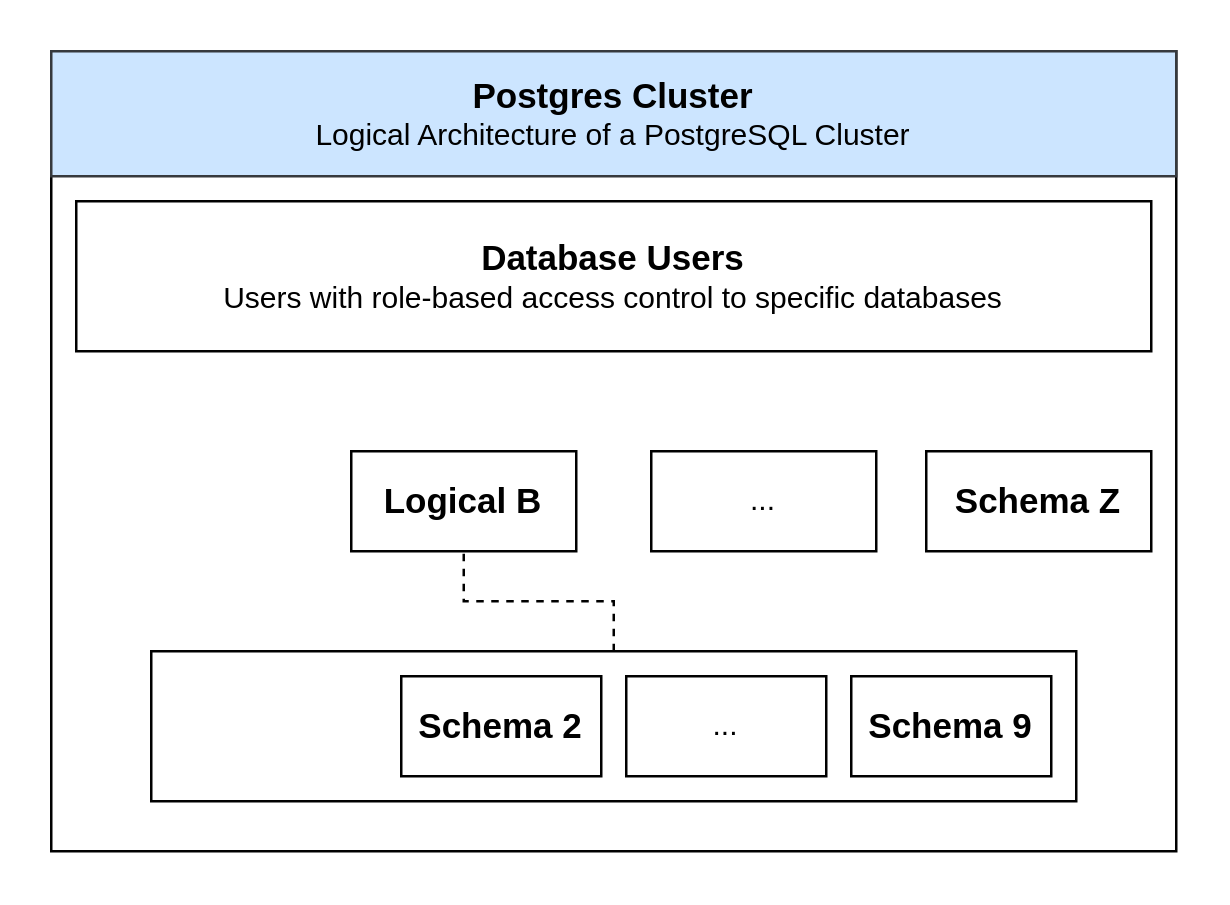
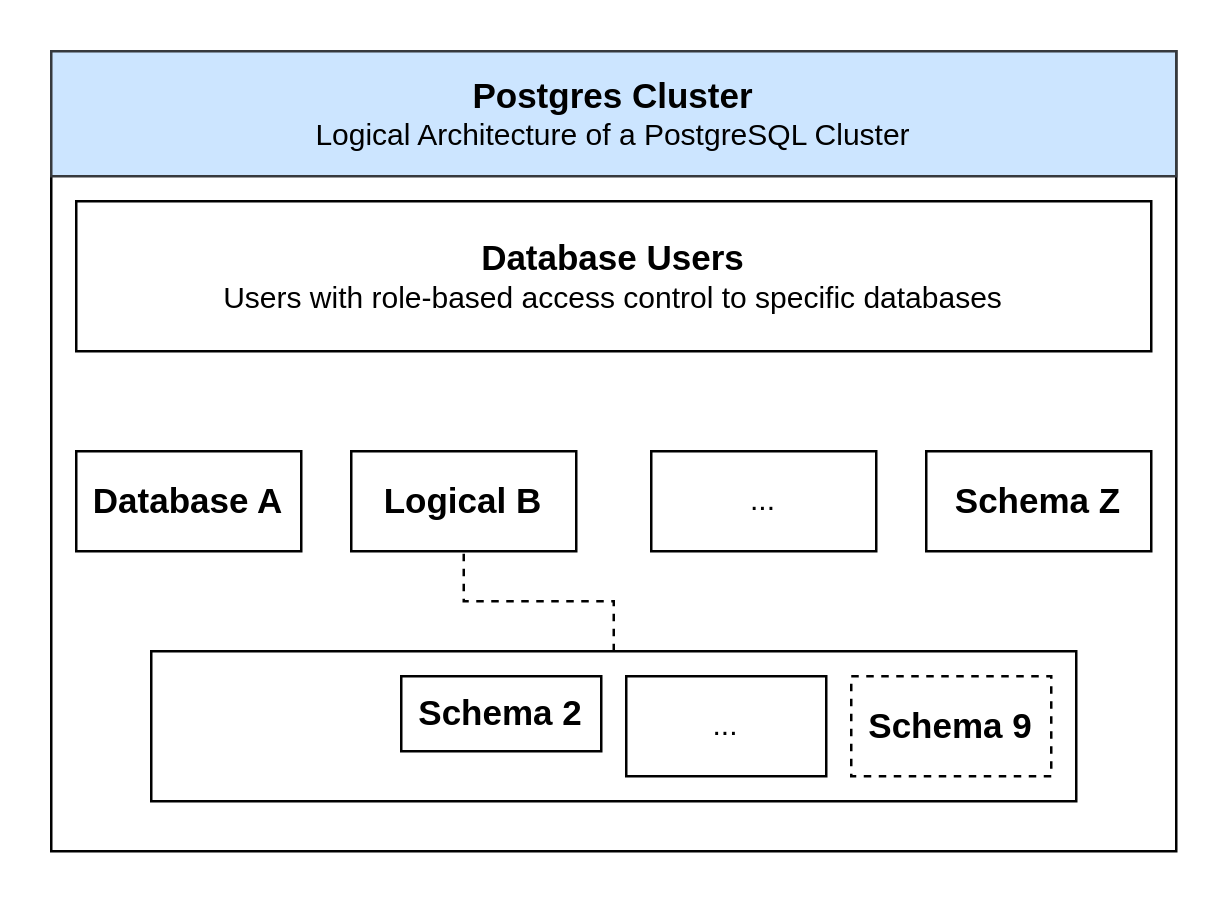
none -> (189, 501)
(501, 726) -> (501, 714)
(951, 726) -> (951, 726)
